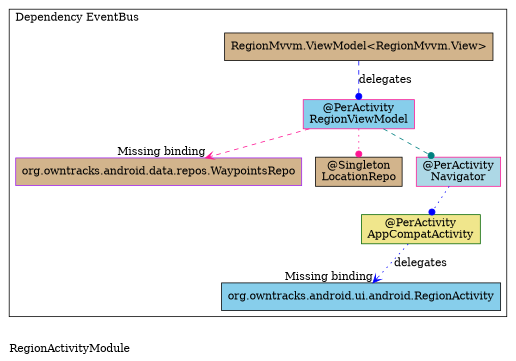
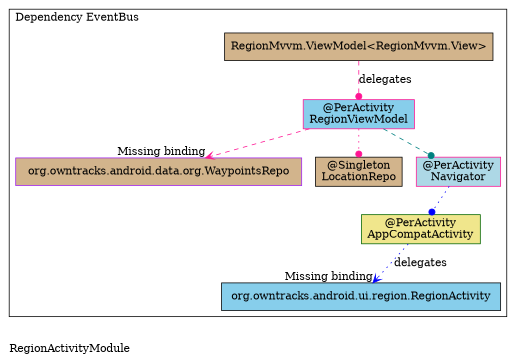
(359, 77) -> (359, 77)
(159, 172) -> (159, 172)
(361, 297) -> (361, 297)
